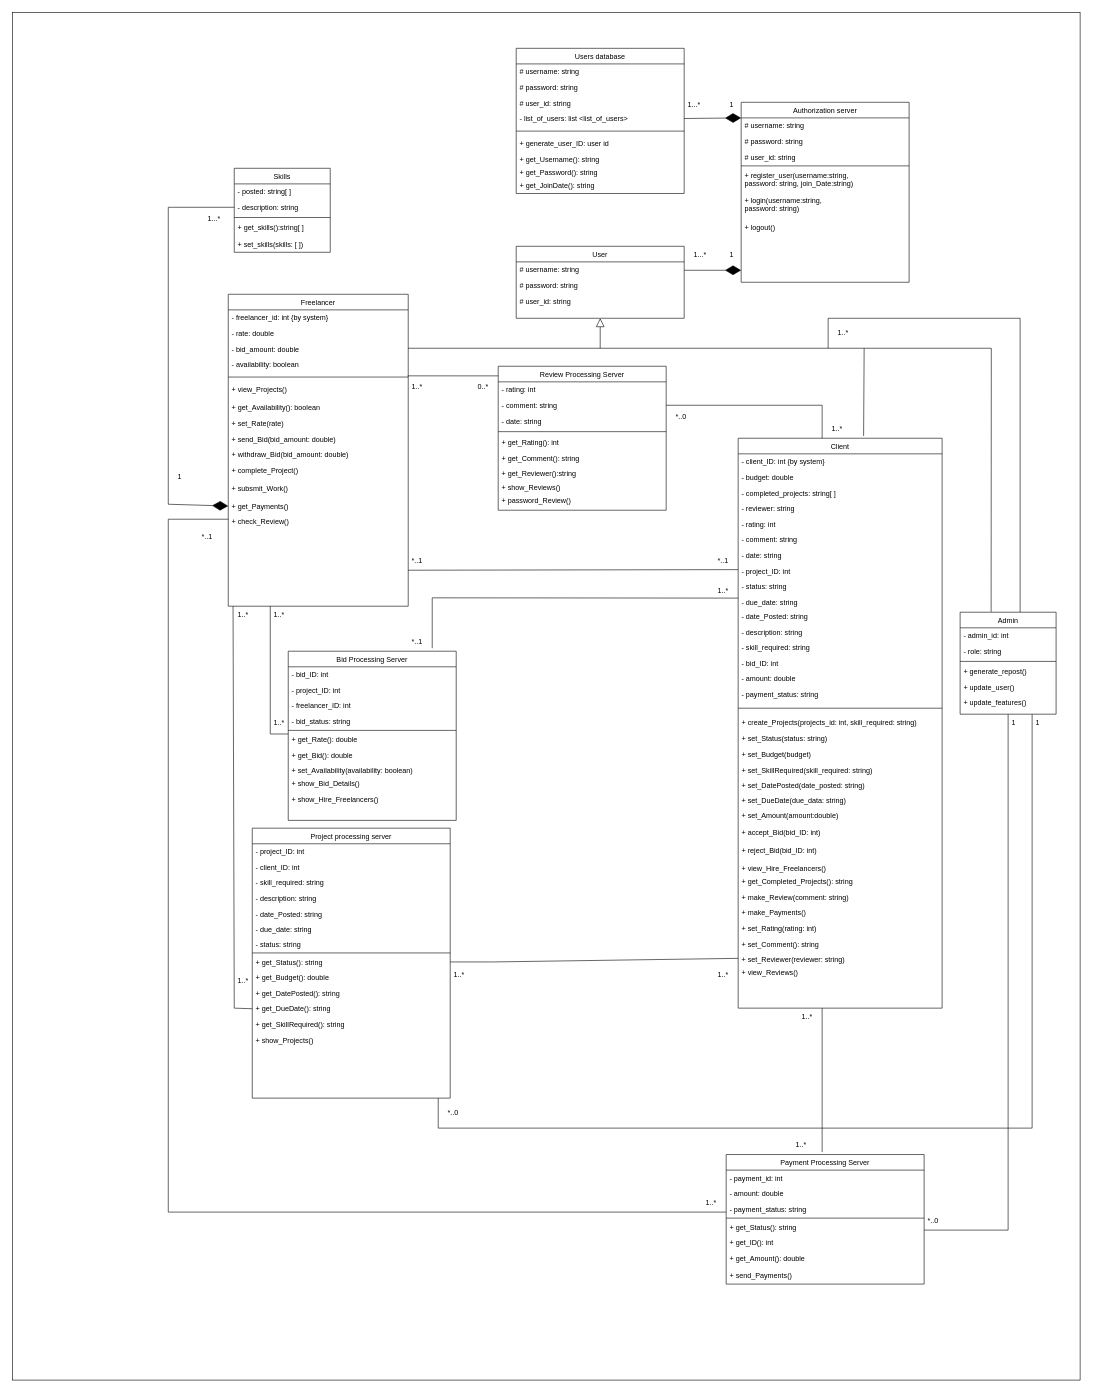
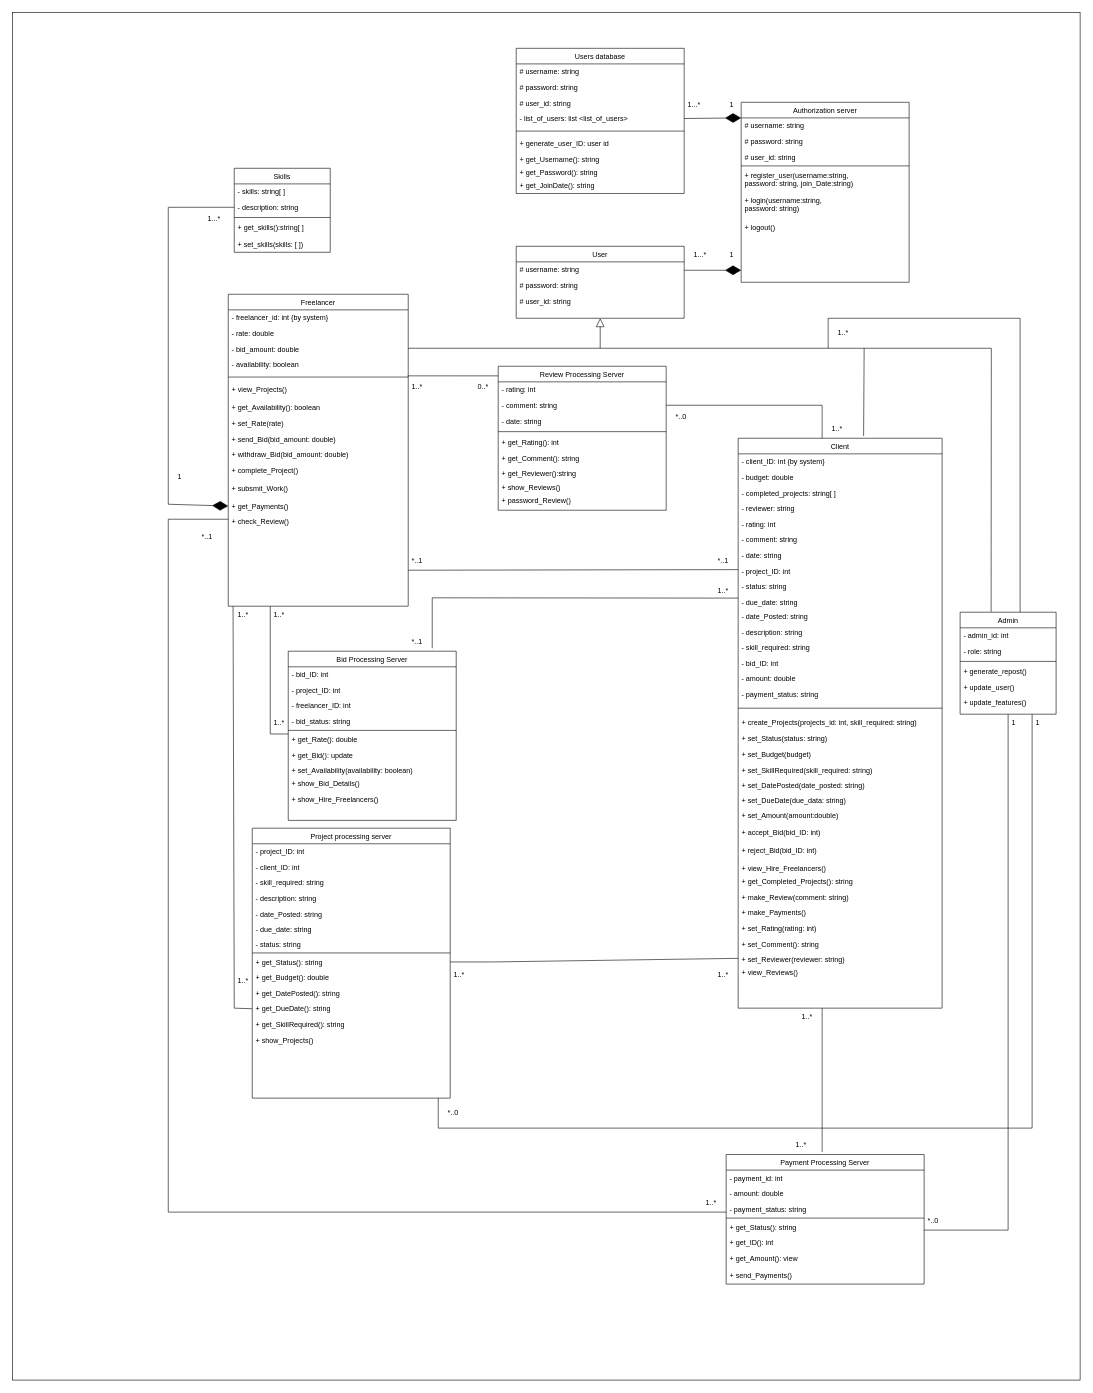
(271, 192) -> (268, 192)
(325, 755) -> (326, 755)
(770, 1259) -> (766, 1259)
